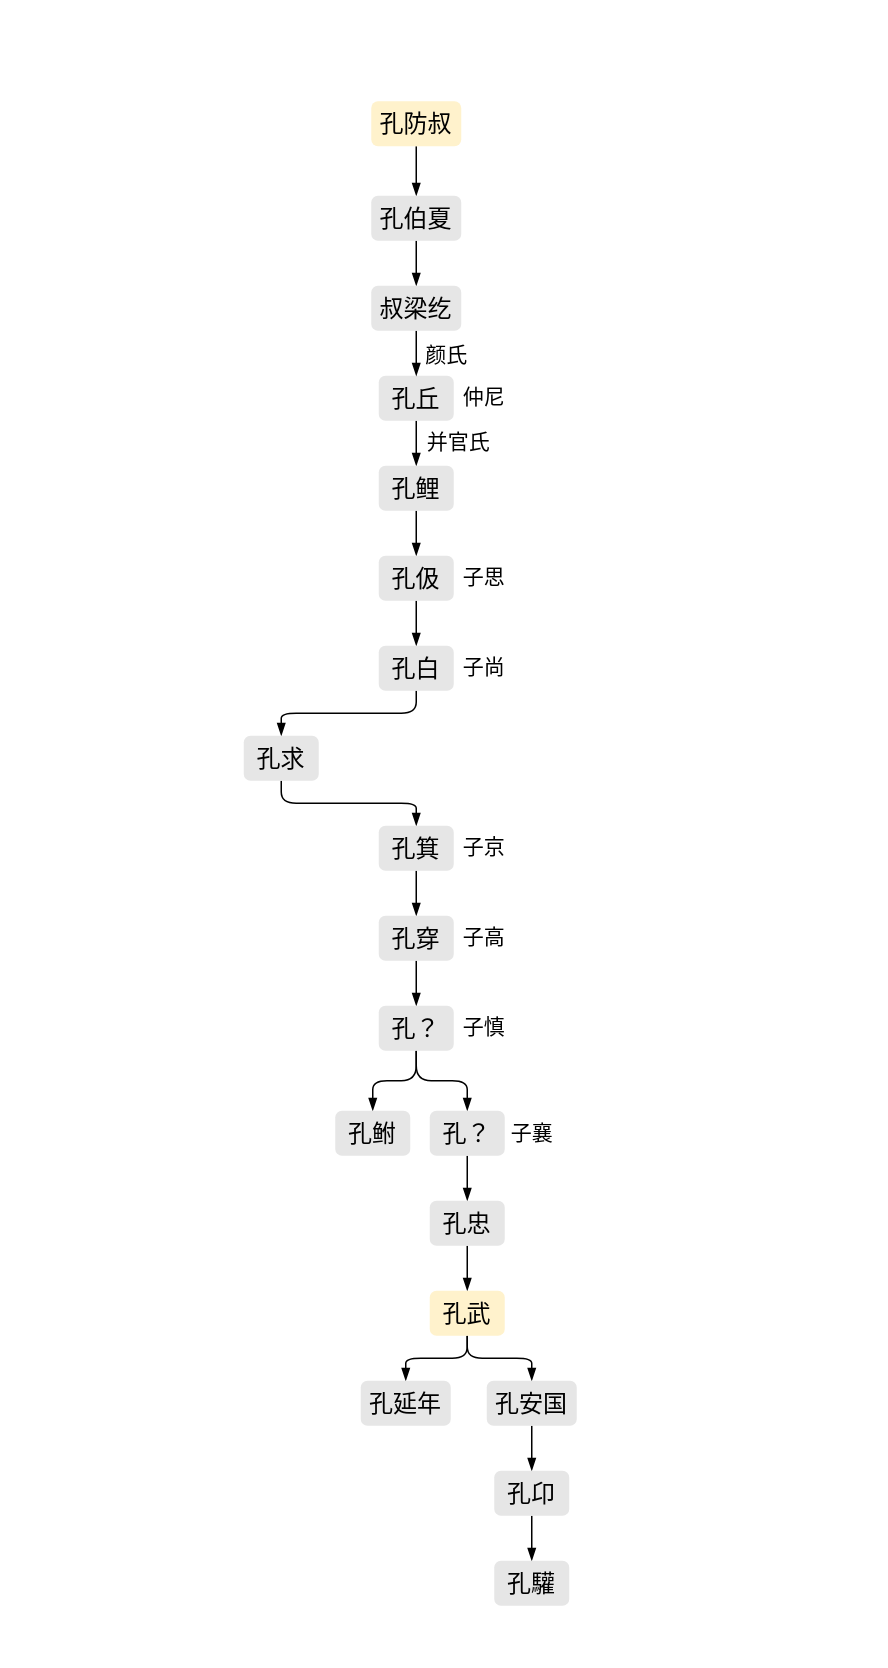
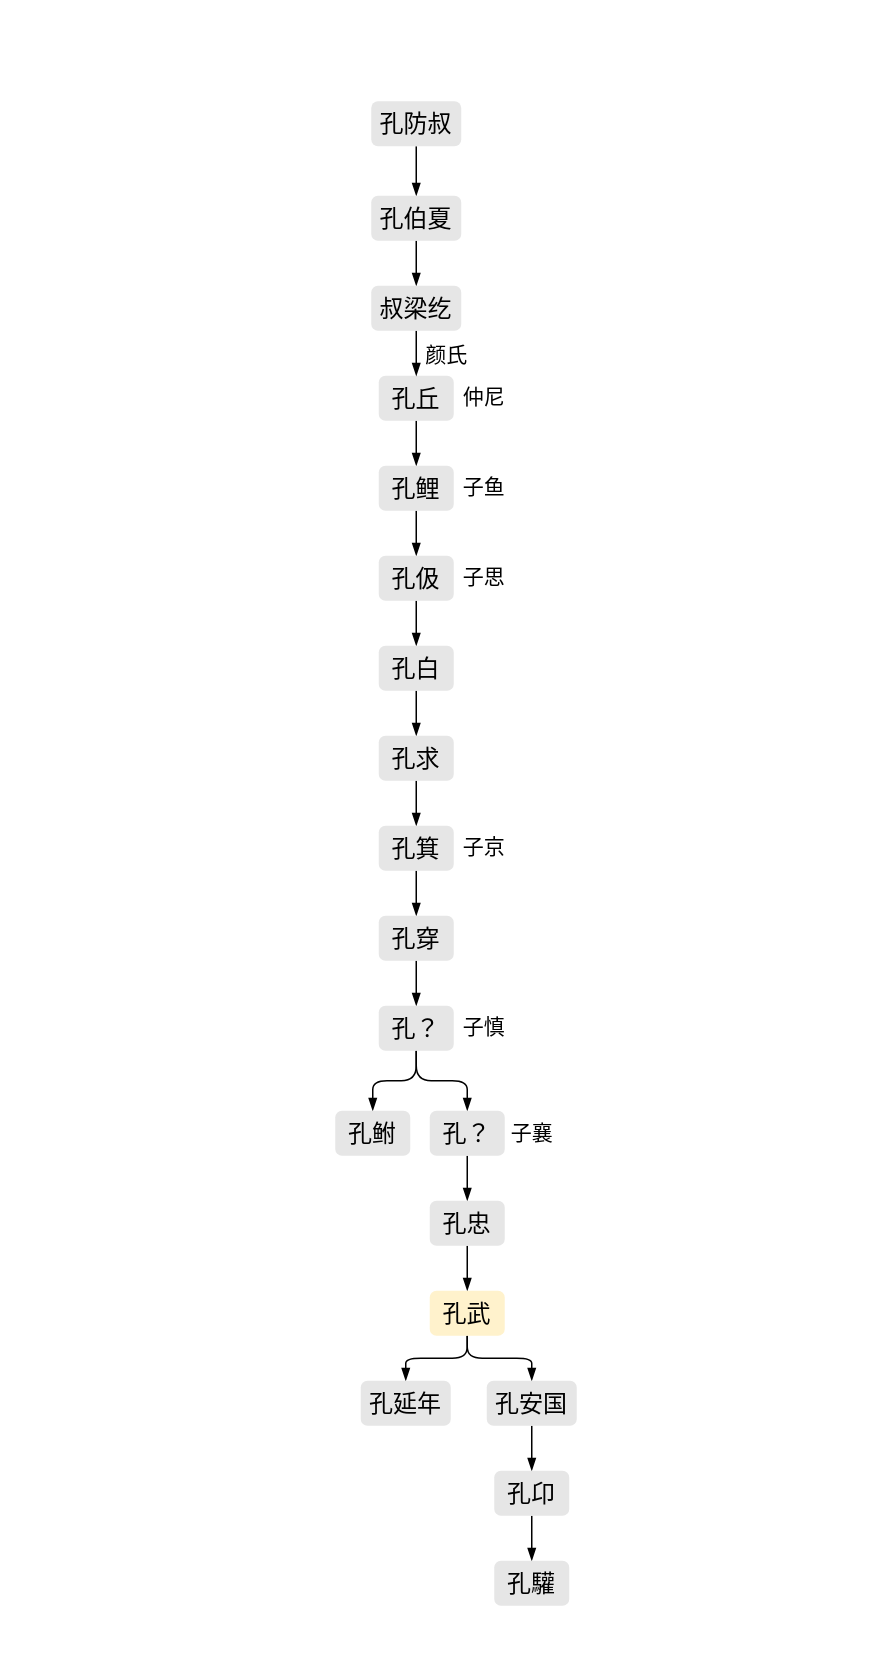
(416, 124) -> (416, 124)
(458, 442) -> none
none -> (484, 487)
(484, 667) -> none
(281, 758) -> (416, 758)
(484, 937) -> none
